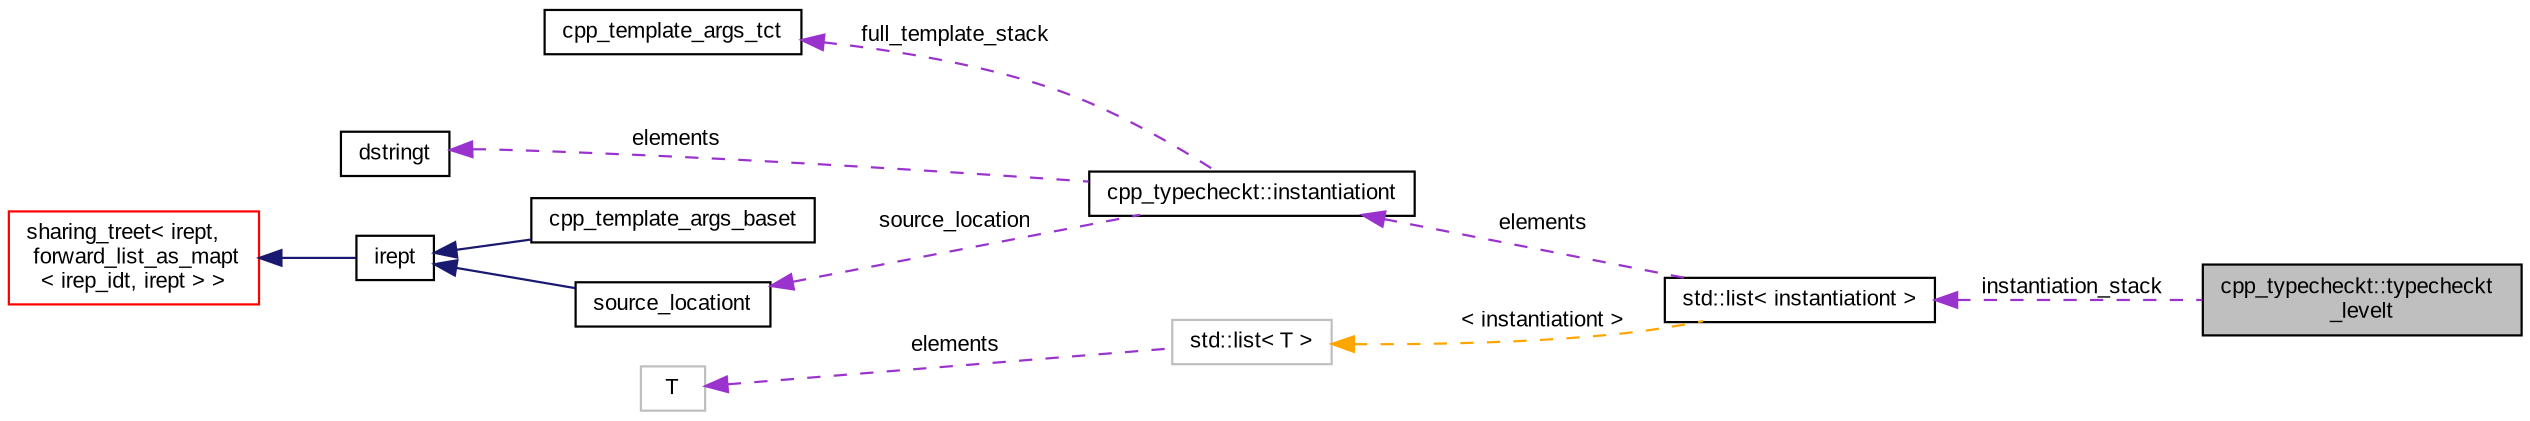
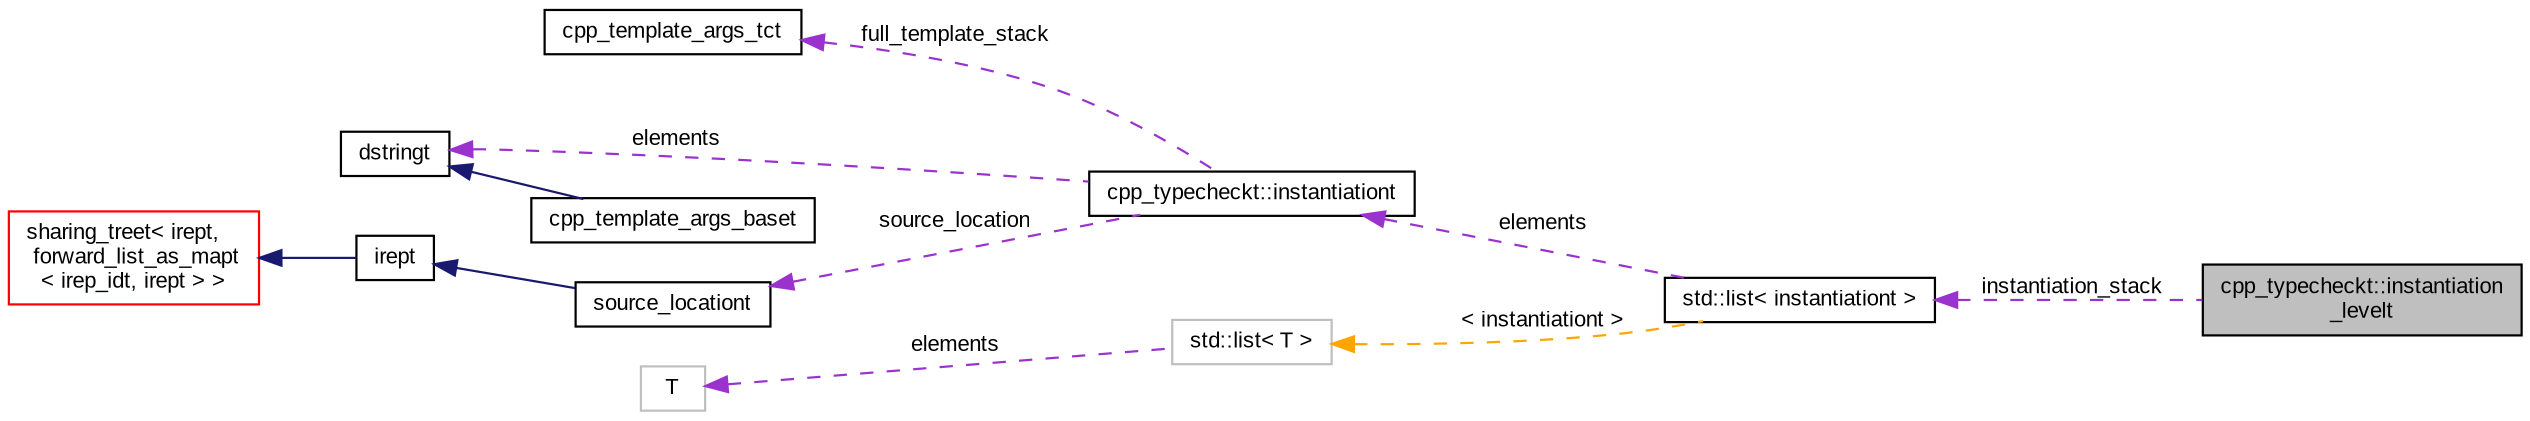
(494, 245) -> (527, 185)
(2362, 300) -> (2362, 300)
